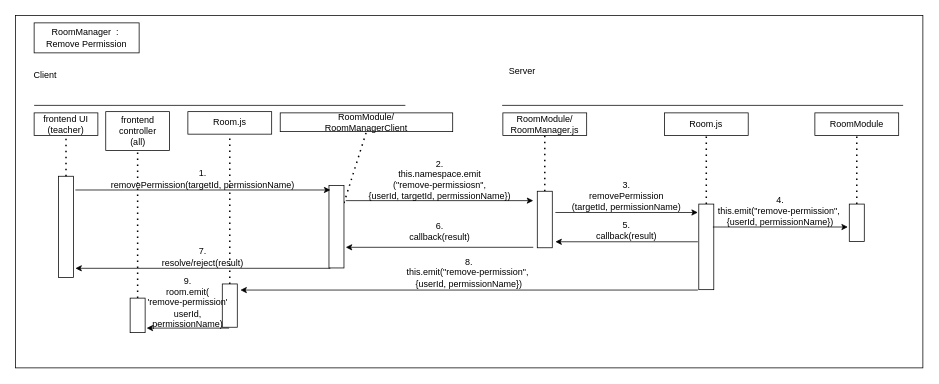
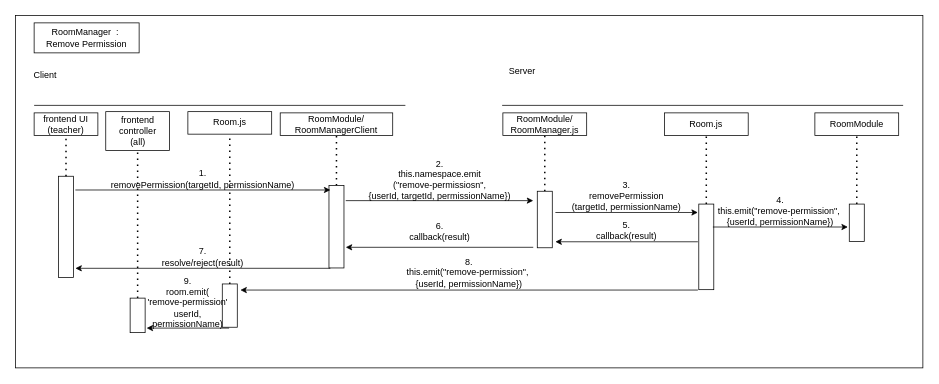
(366, 122) -> (336, 124)
